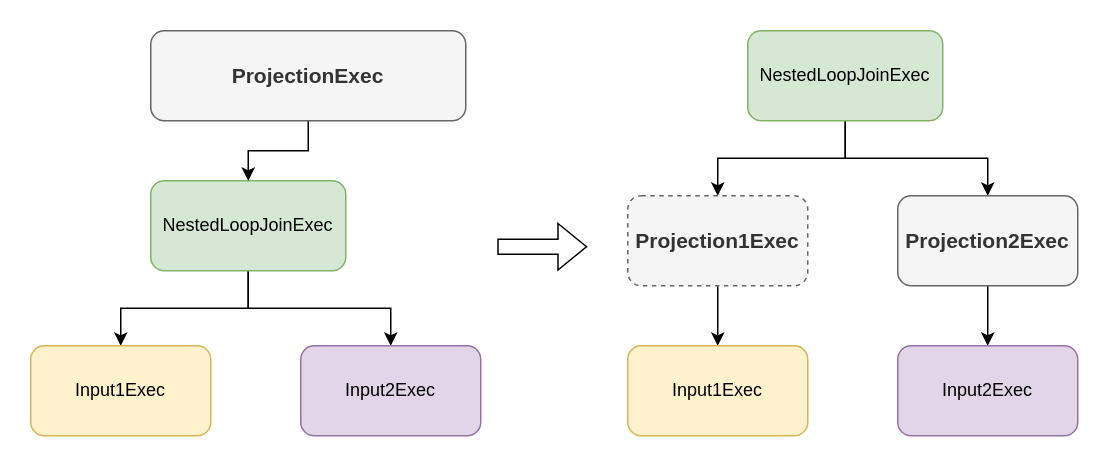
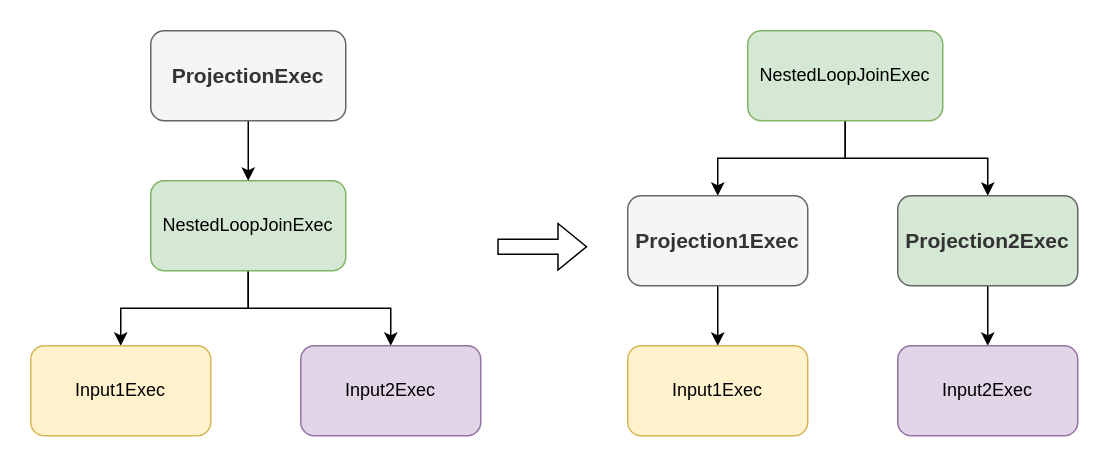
(308, 76) -> (248, 76)
(718, 241) -> (718, 241)
(988, 241) -> (988, 241)
